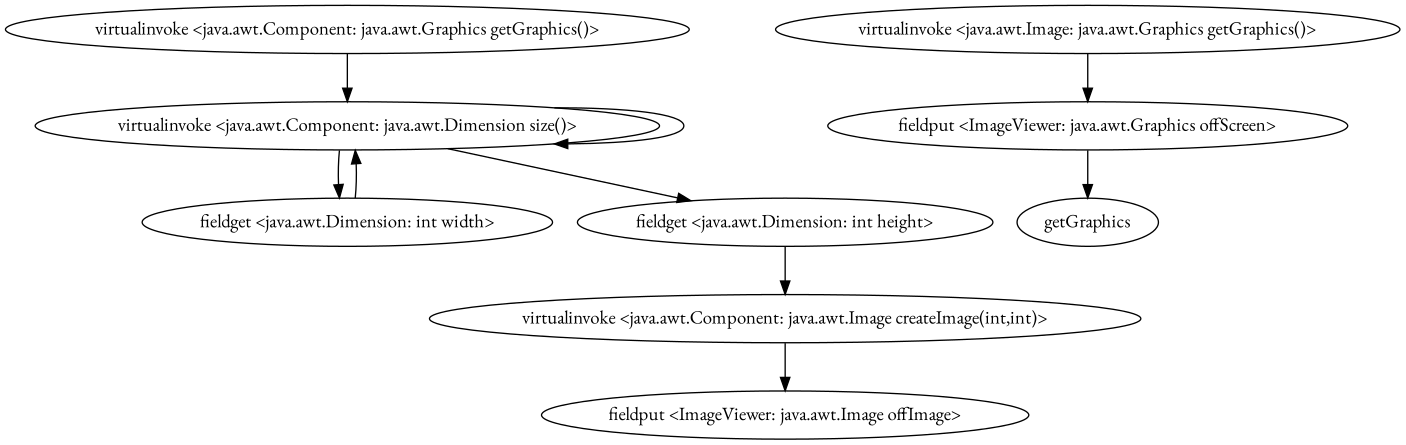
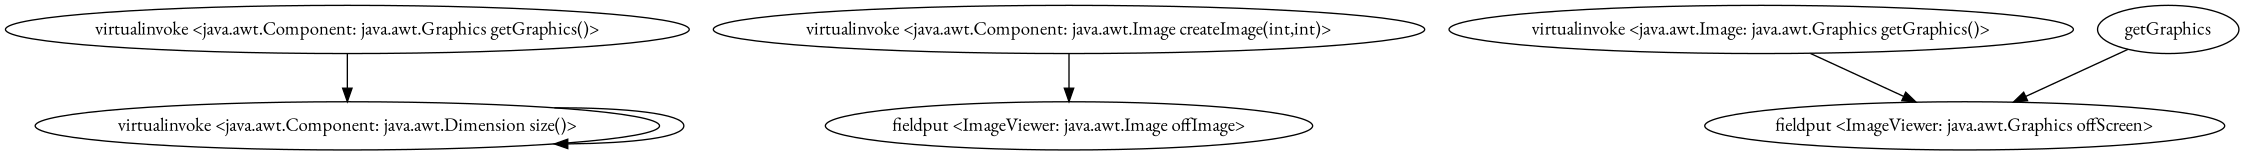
(1088, 167) -> (2077, 73)
(347, 222) -> none
(785, 222) -> none
